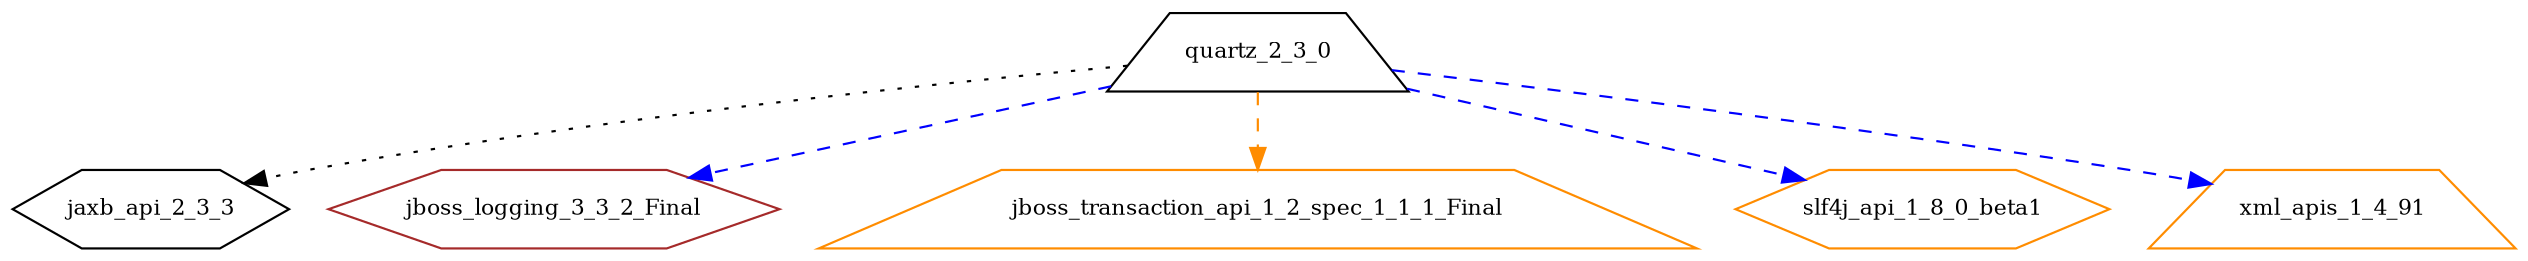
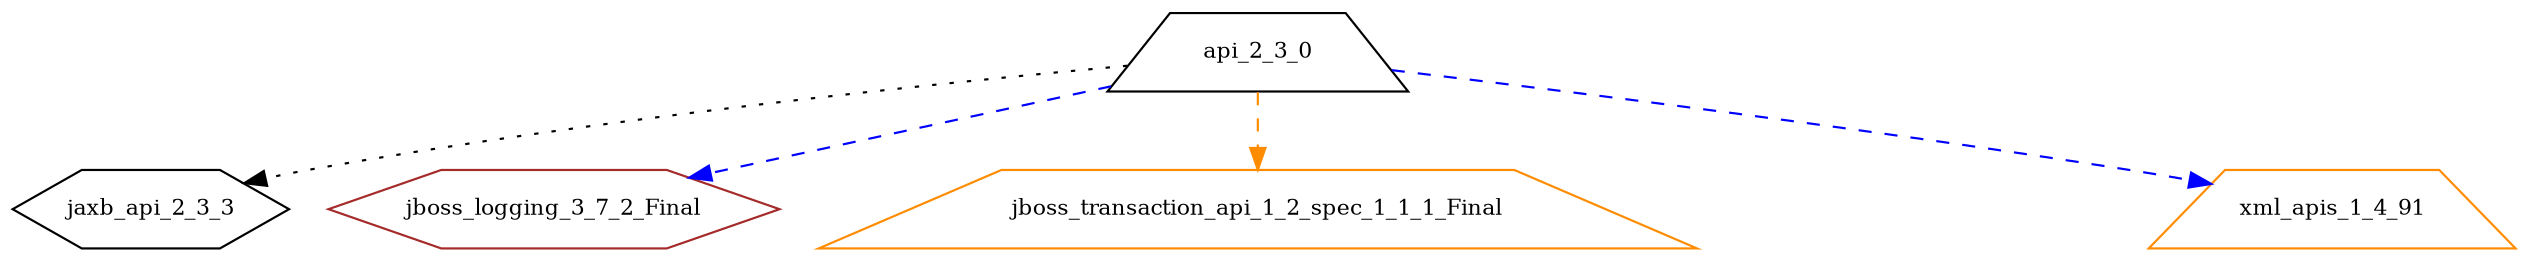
(1258, 52) -> (1258, 52)
(554, 209) -> (554, 209)
(1922, 209) -> none
